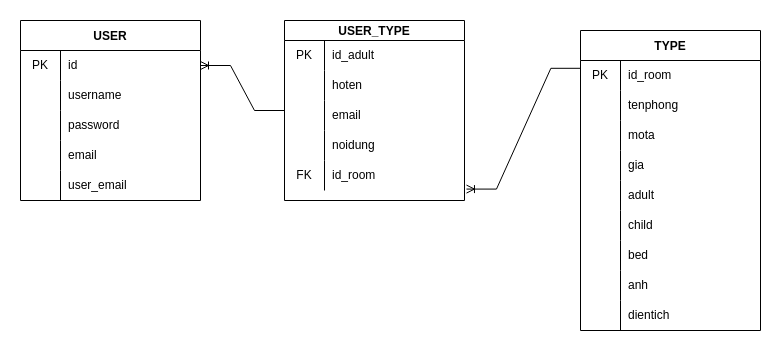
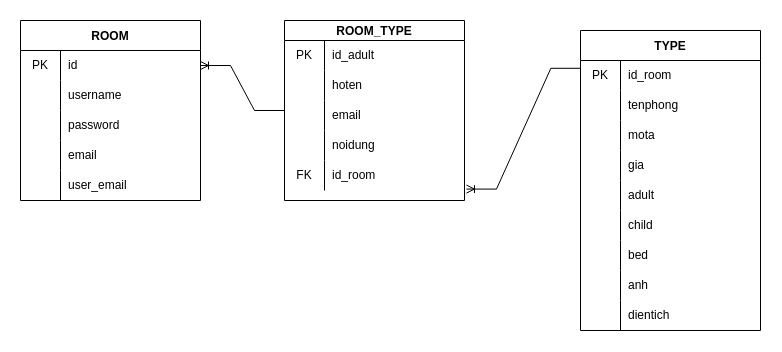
(374, 31) -> (374, 31)
(110, 36) -> (110, 36)
